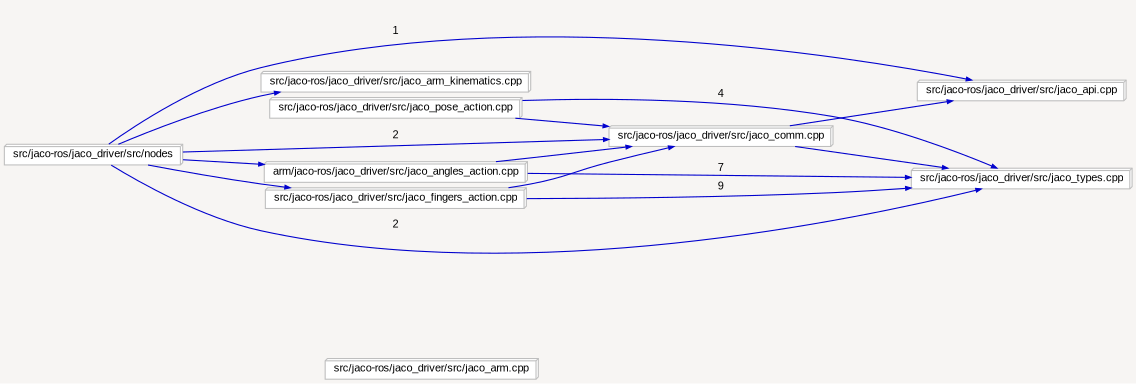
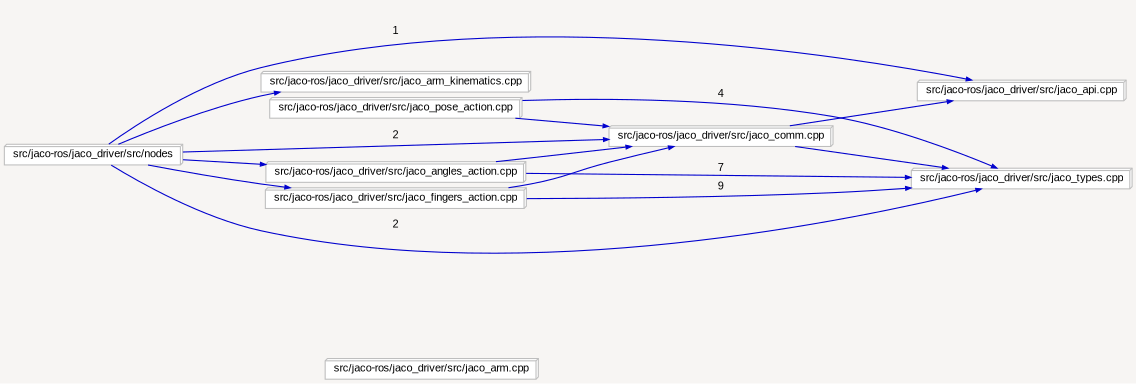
(396, 172) -> (396, 172)
